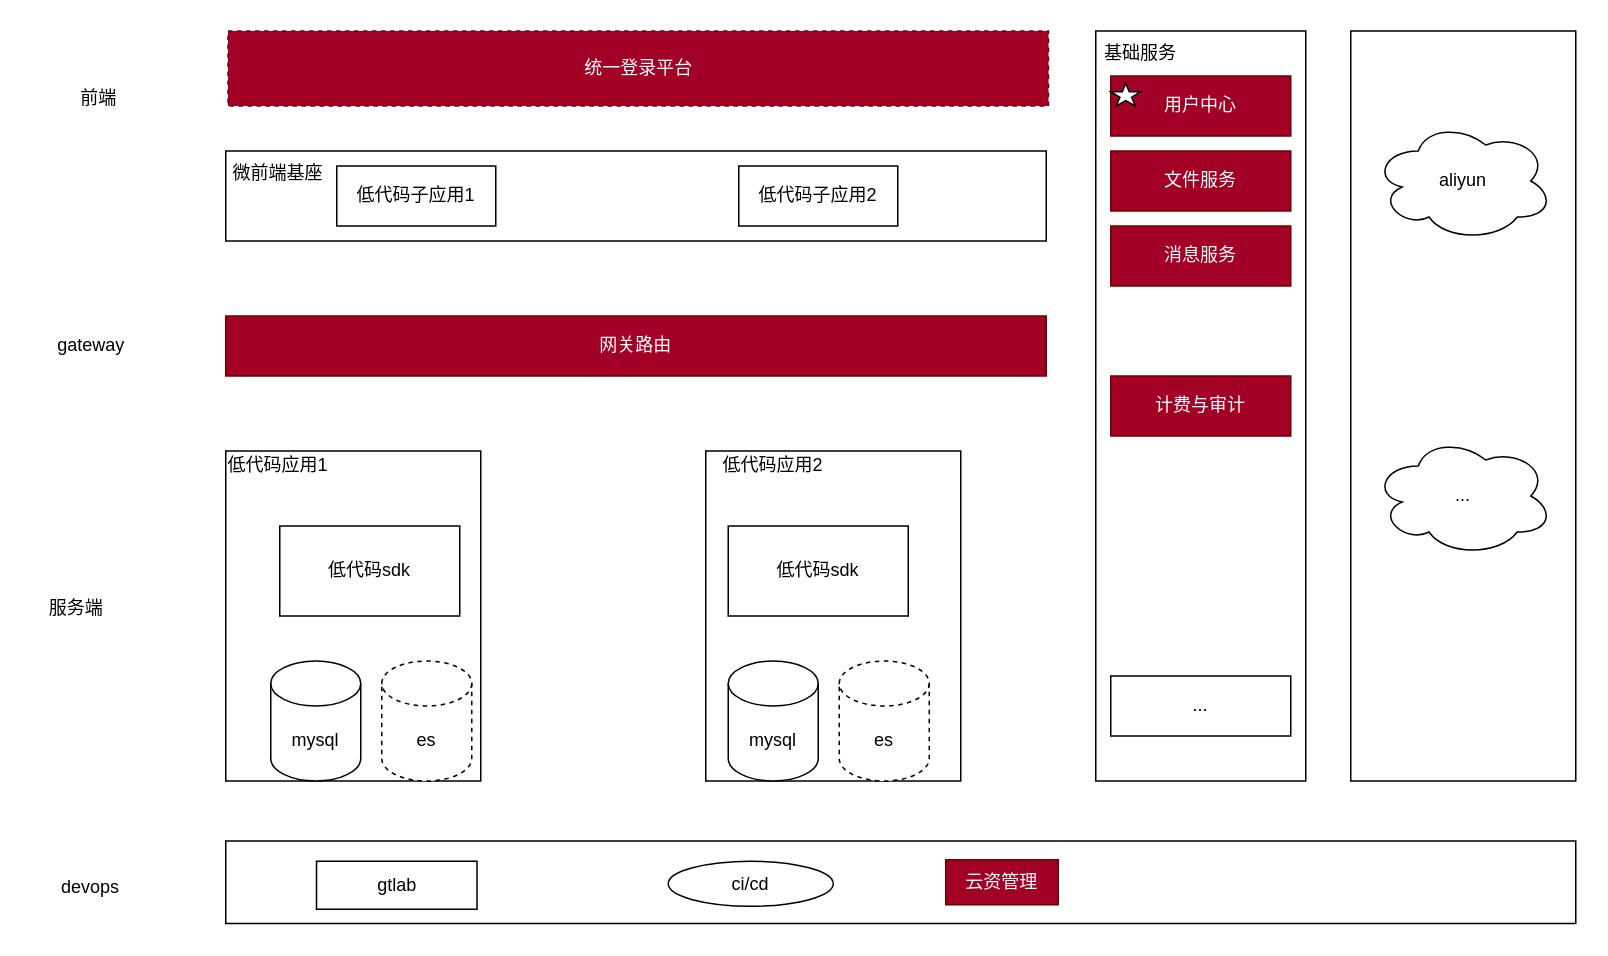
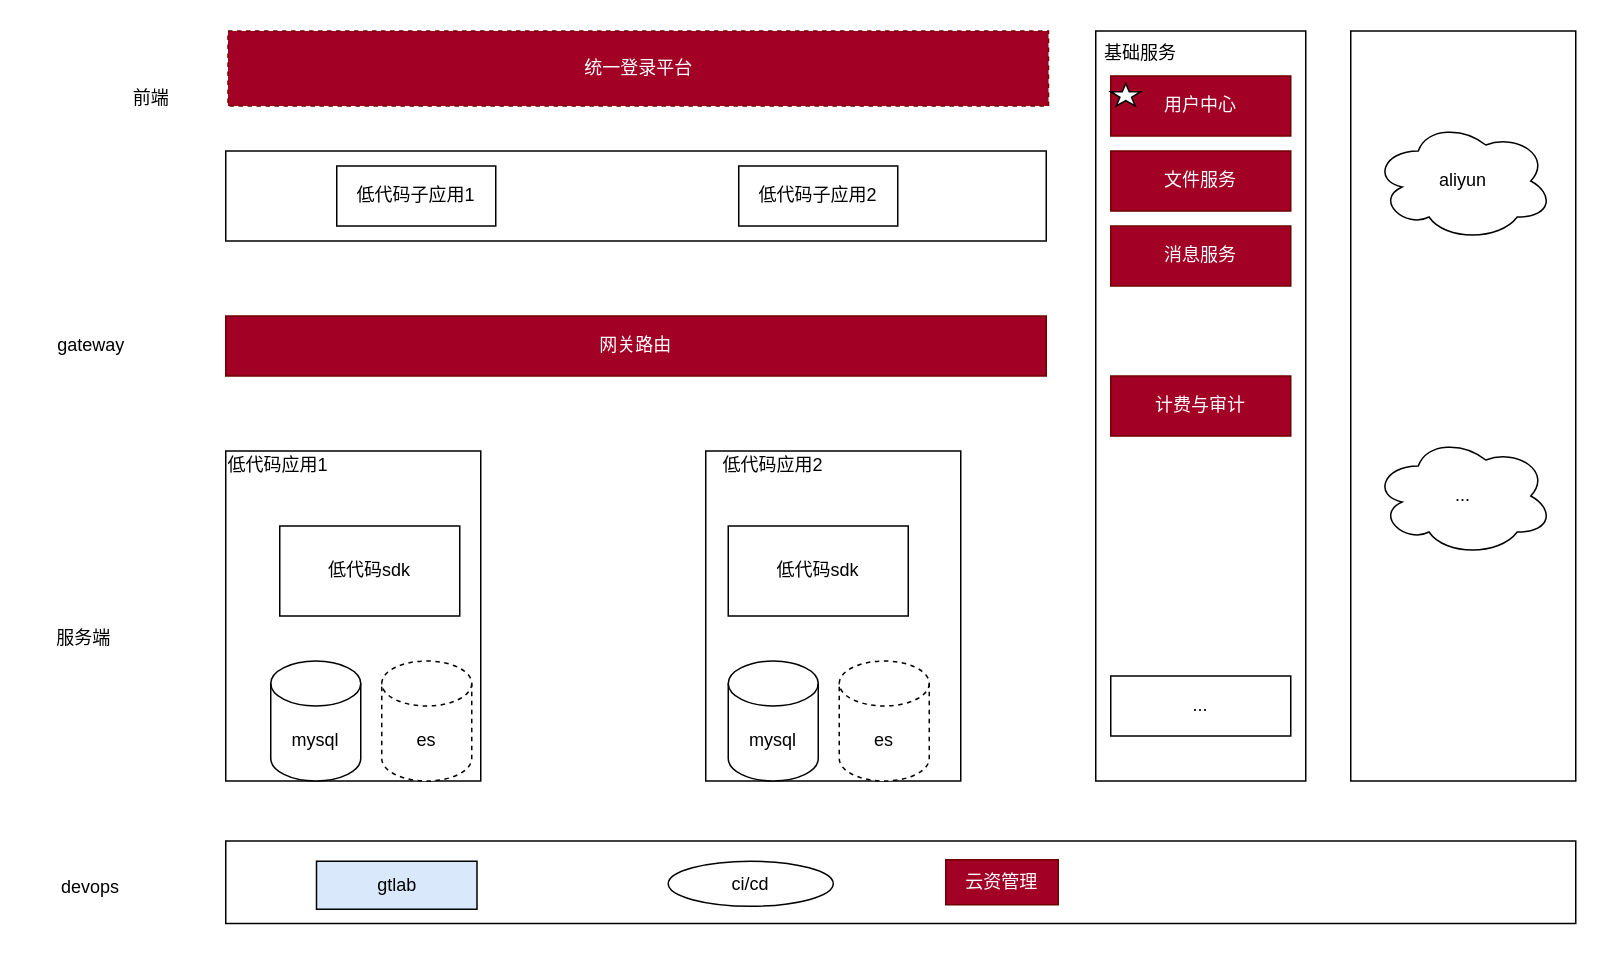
(98, 98) -> (151, 98)
(278, 173) -> none
(76, 608) -> (83, 638)
(397, 885) -> (397, 885)
